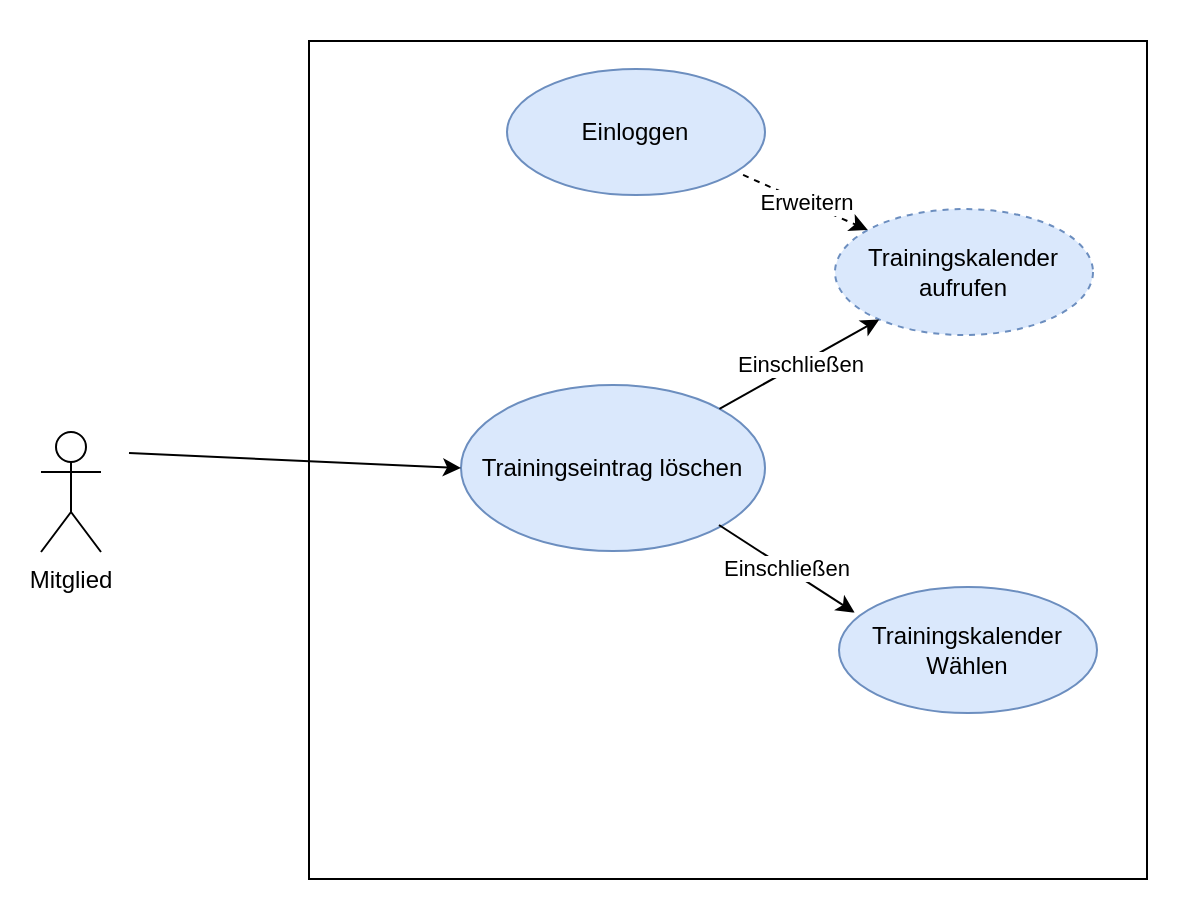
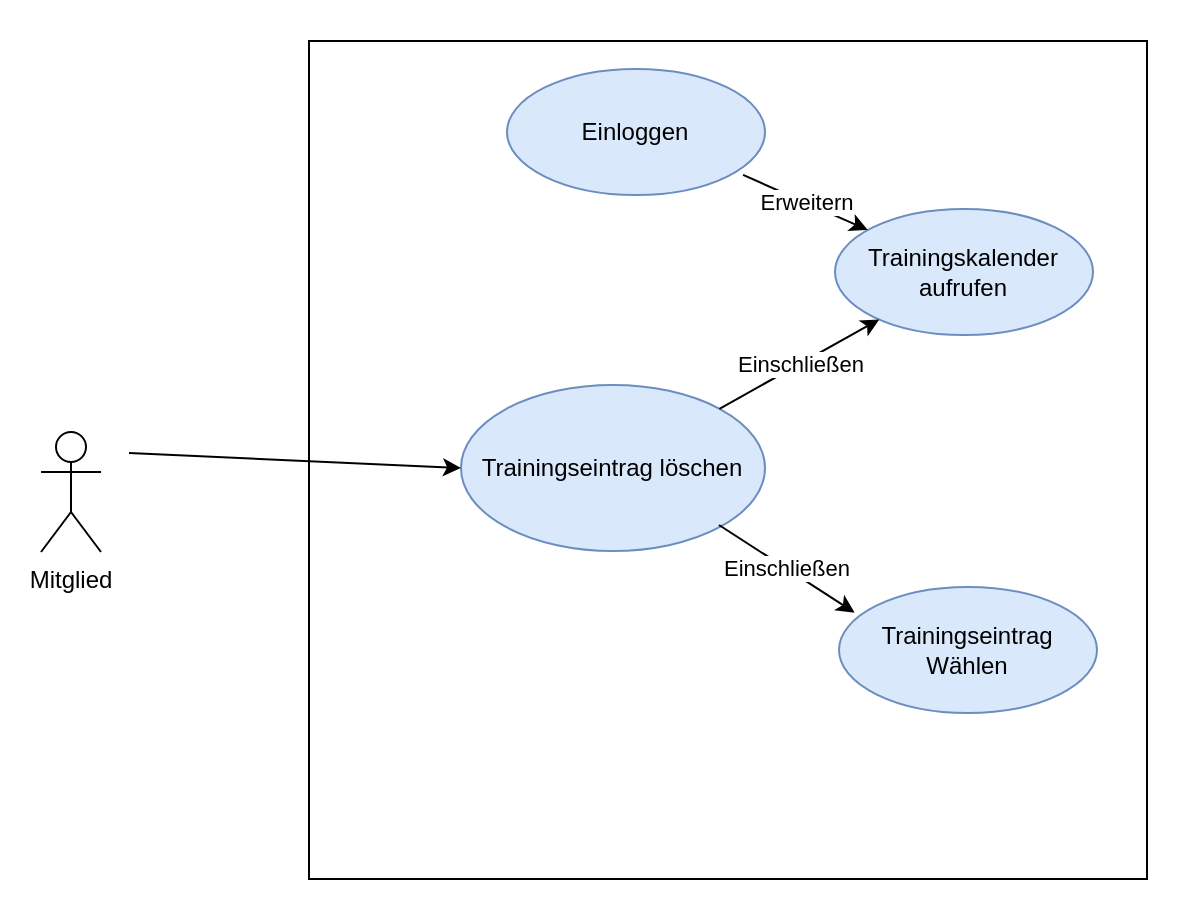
(761, 183) -> (761, 183)
(964, 272) -> (964, 272)
(968, 651) -> (968, 651)
